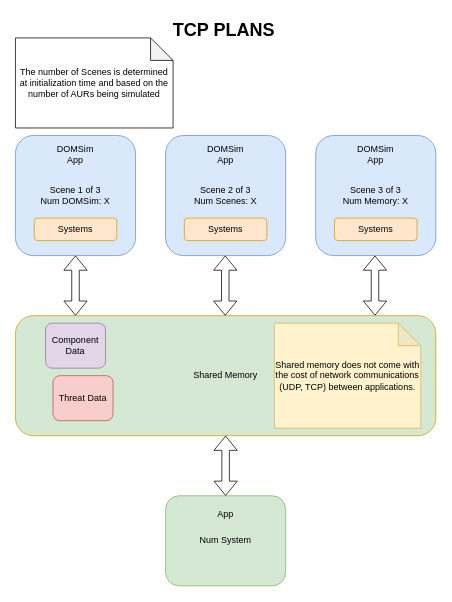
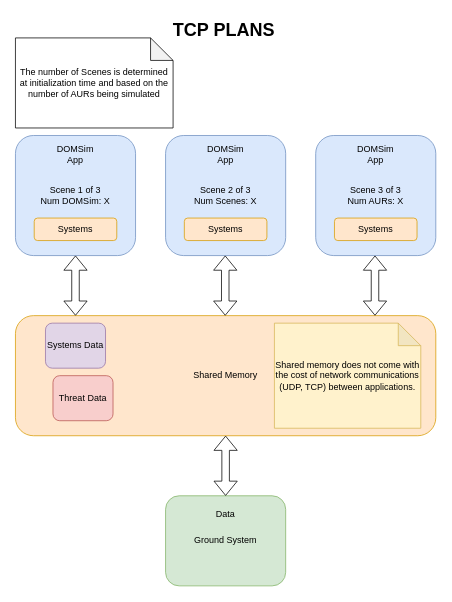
(375, 195) -> (375, 195)
(75, 345) -> (75, 345)
(225, 375) -> (225, 375)
(225, 514) -> (225, 514)
(225, 540) -> (225, 540)
